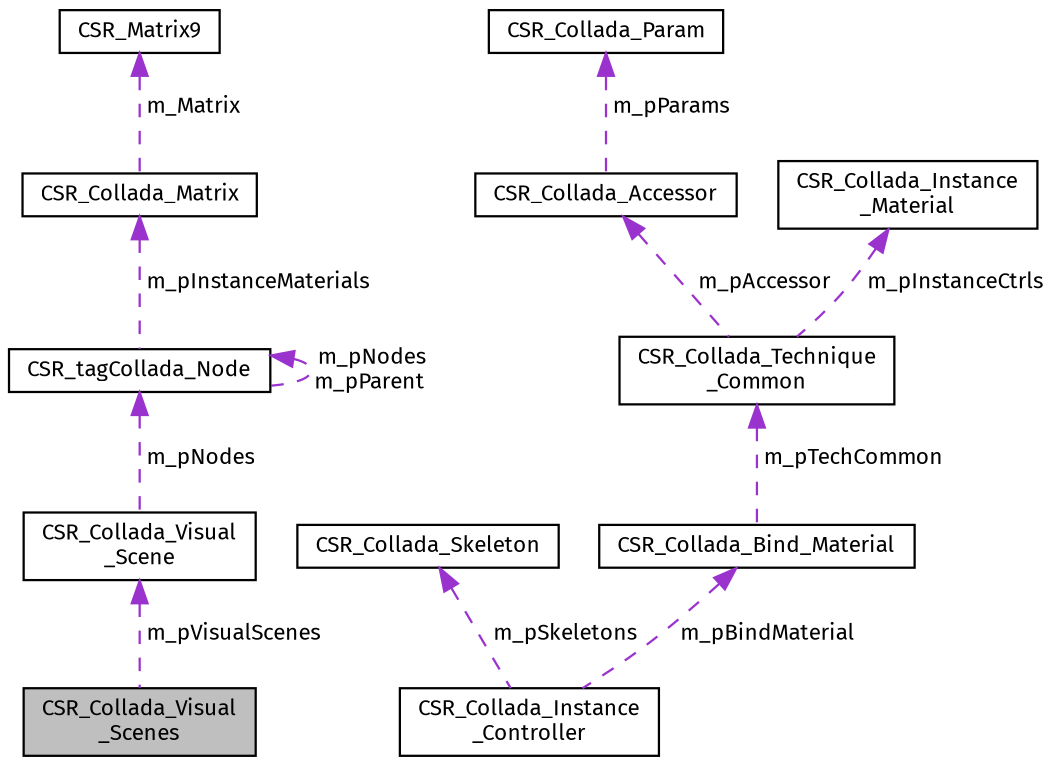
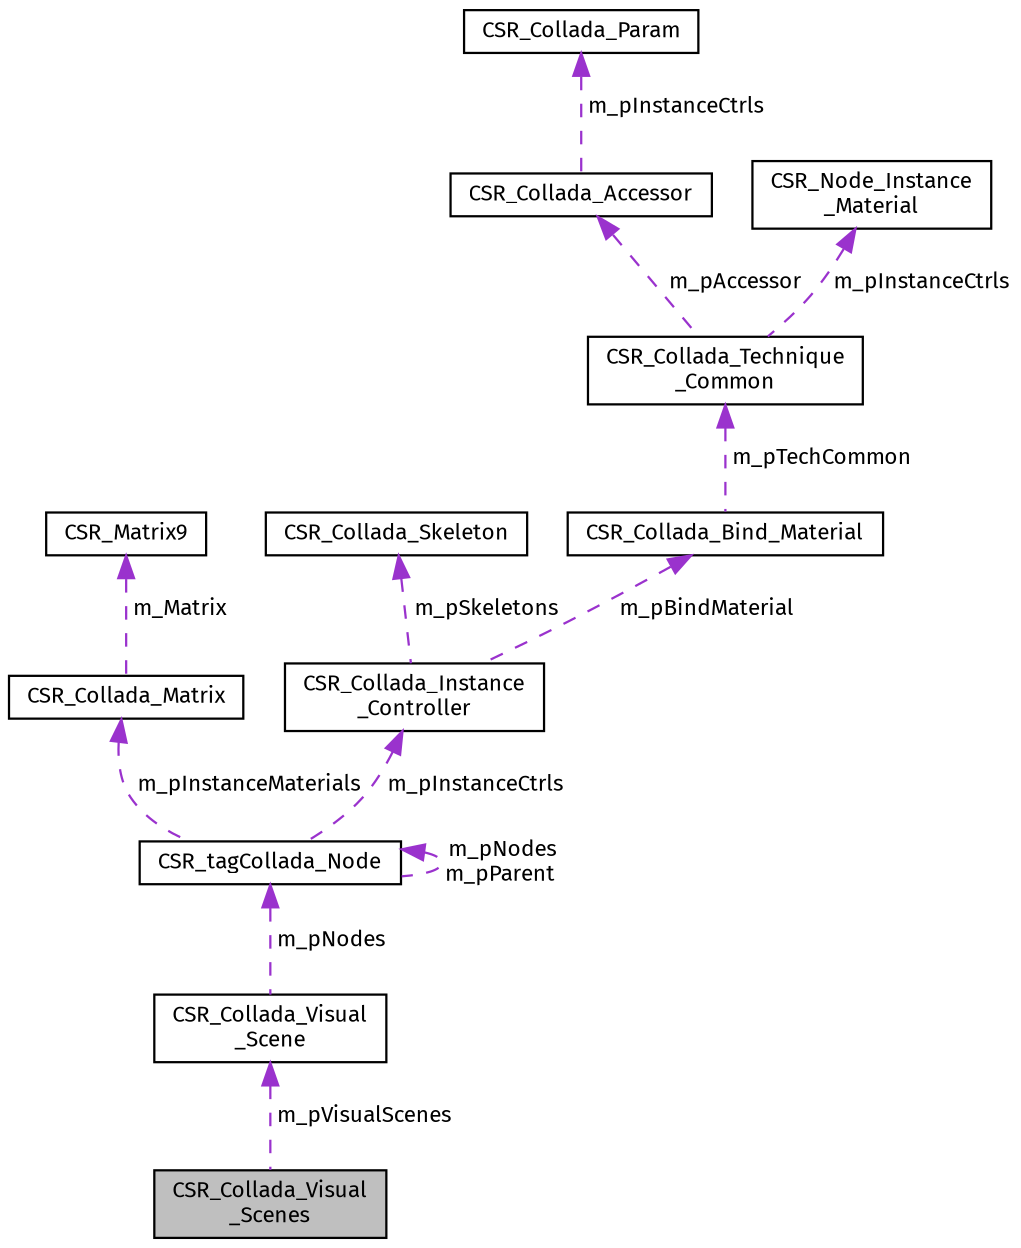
(668, 107) -> (674, 107)
(908, 195) -> (872, 195)
none -> (357, 803)
